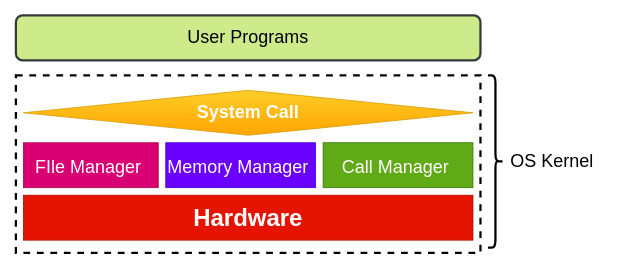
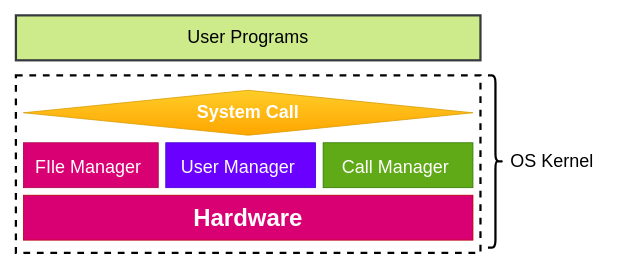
(248, 38) -> (248, 38)
(240, 165) -> (240, 165)
(248, 218) -> (248, 218)
